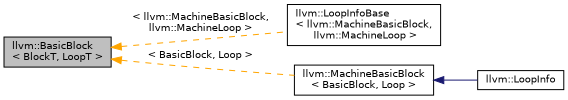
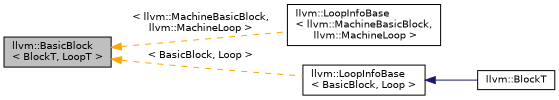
(364, 80) -> (364, 80)
(521, 80) -> (516, 80)
